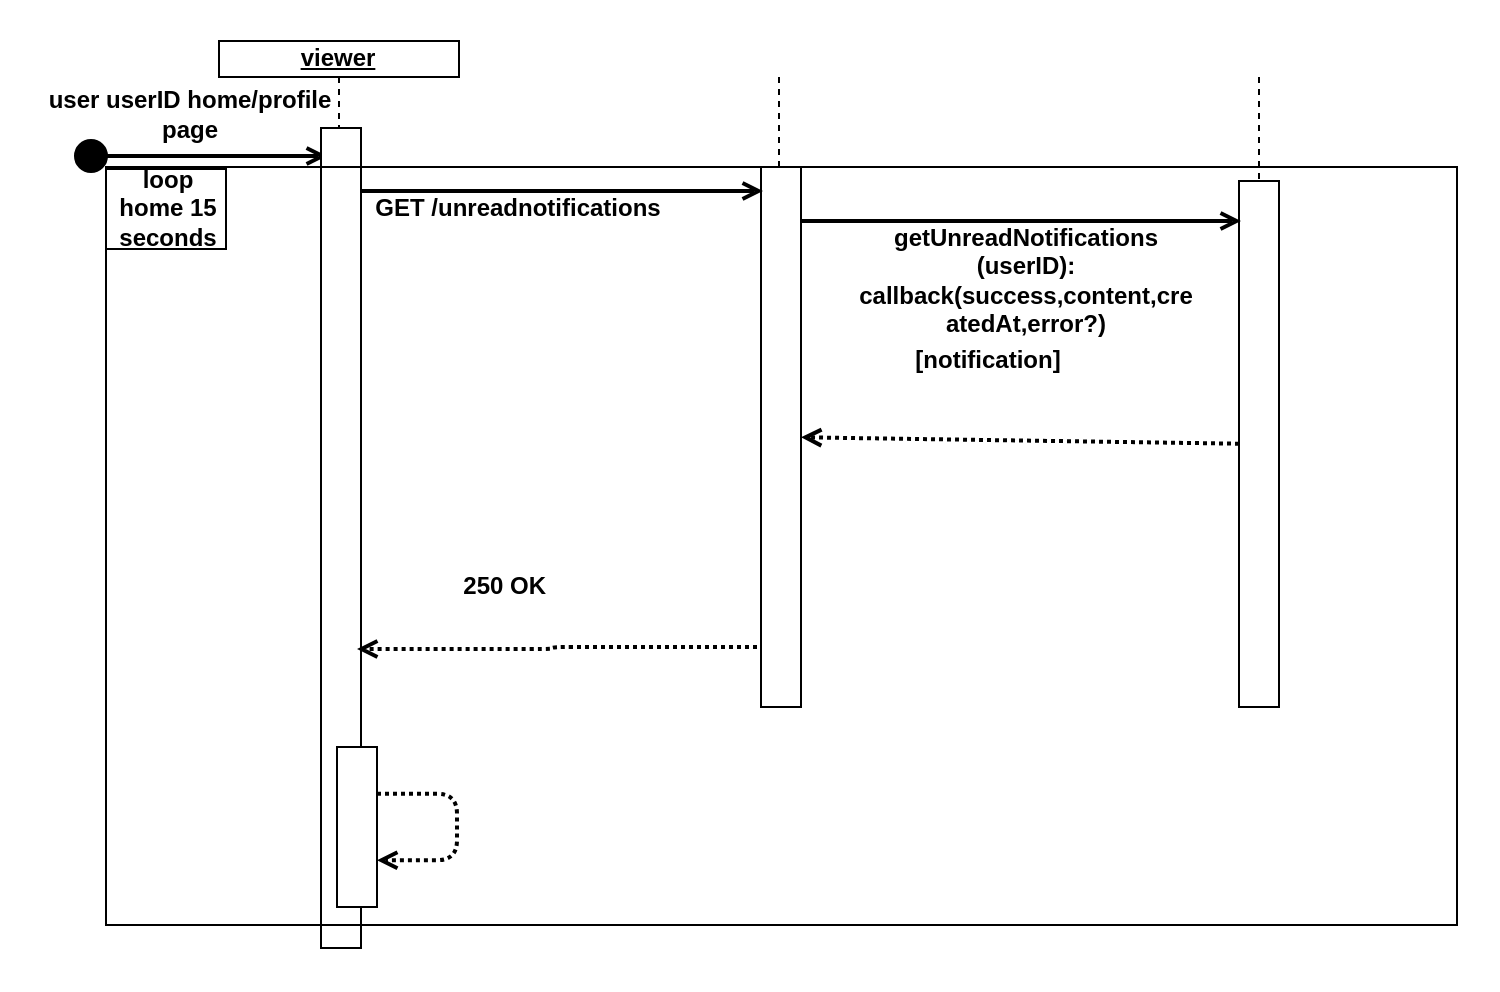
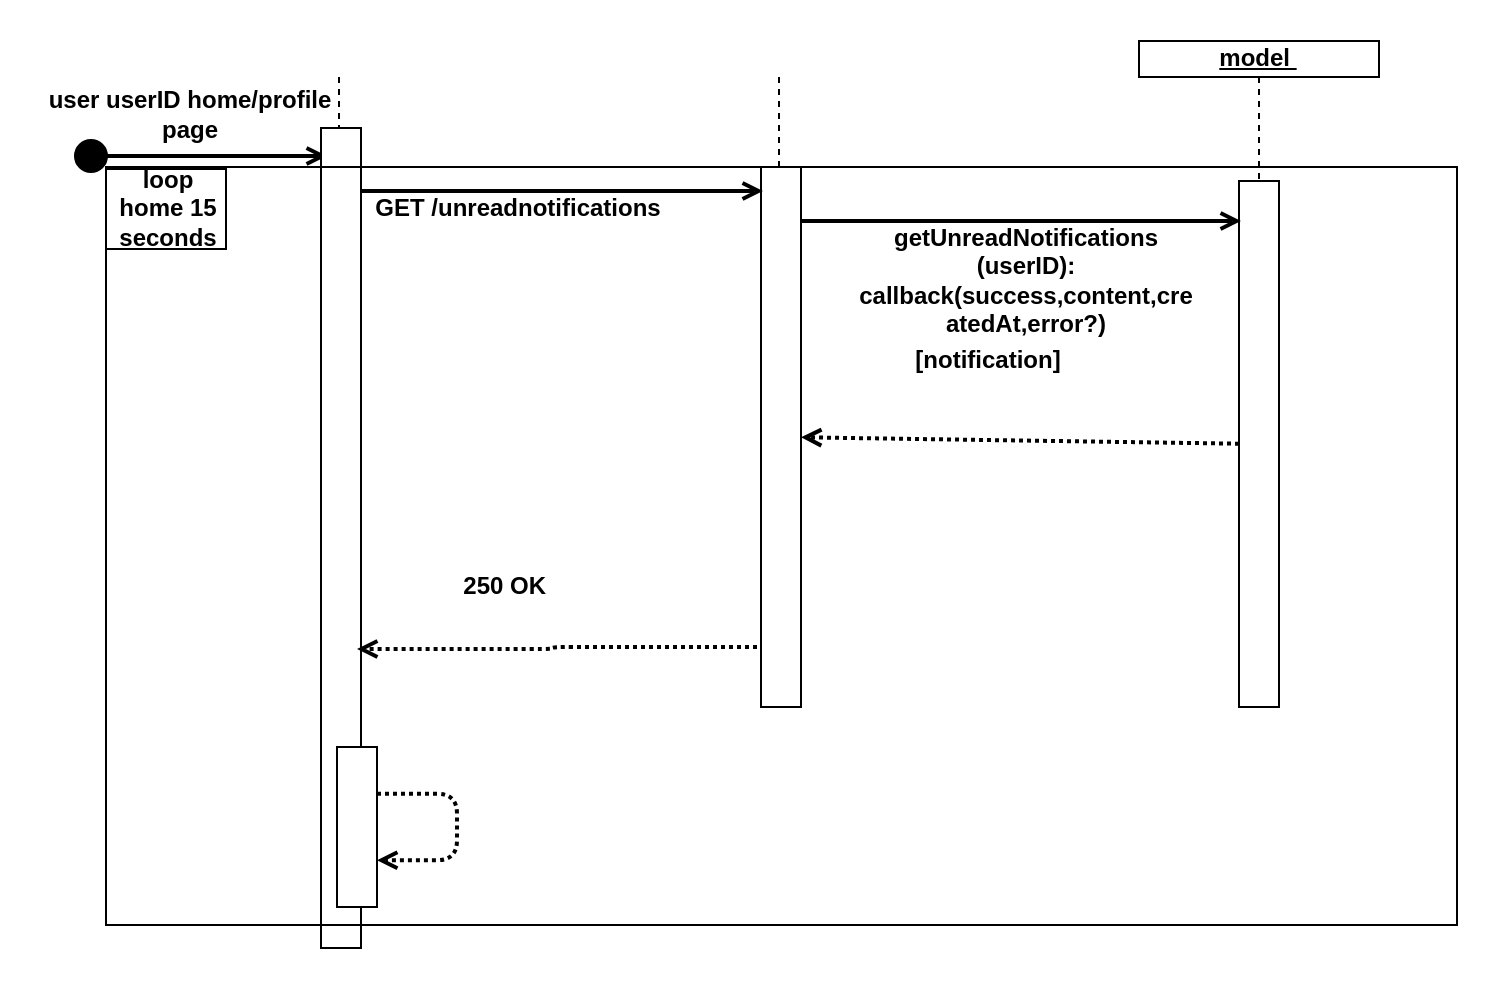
(339, 59) -> none
none -> (1259, 59)
